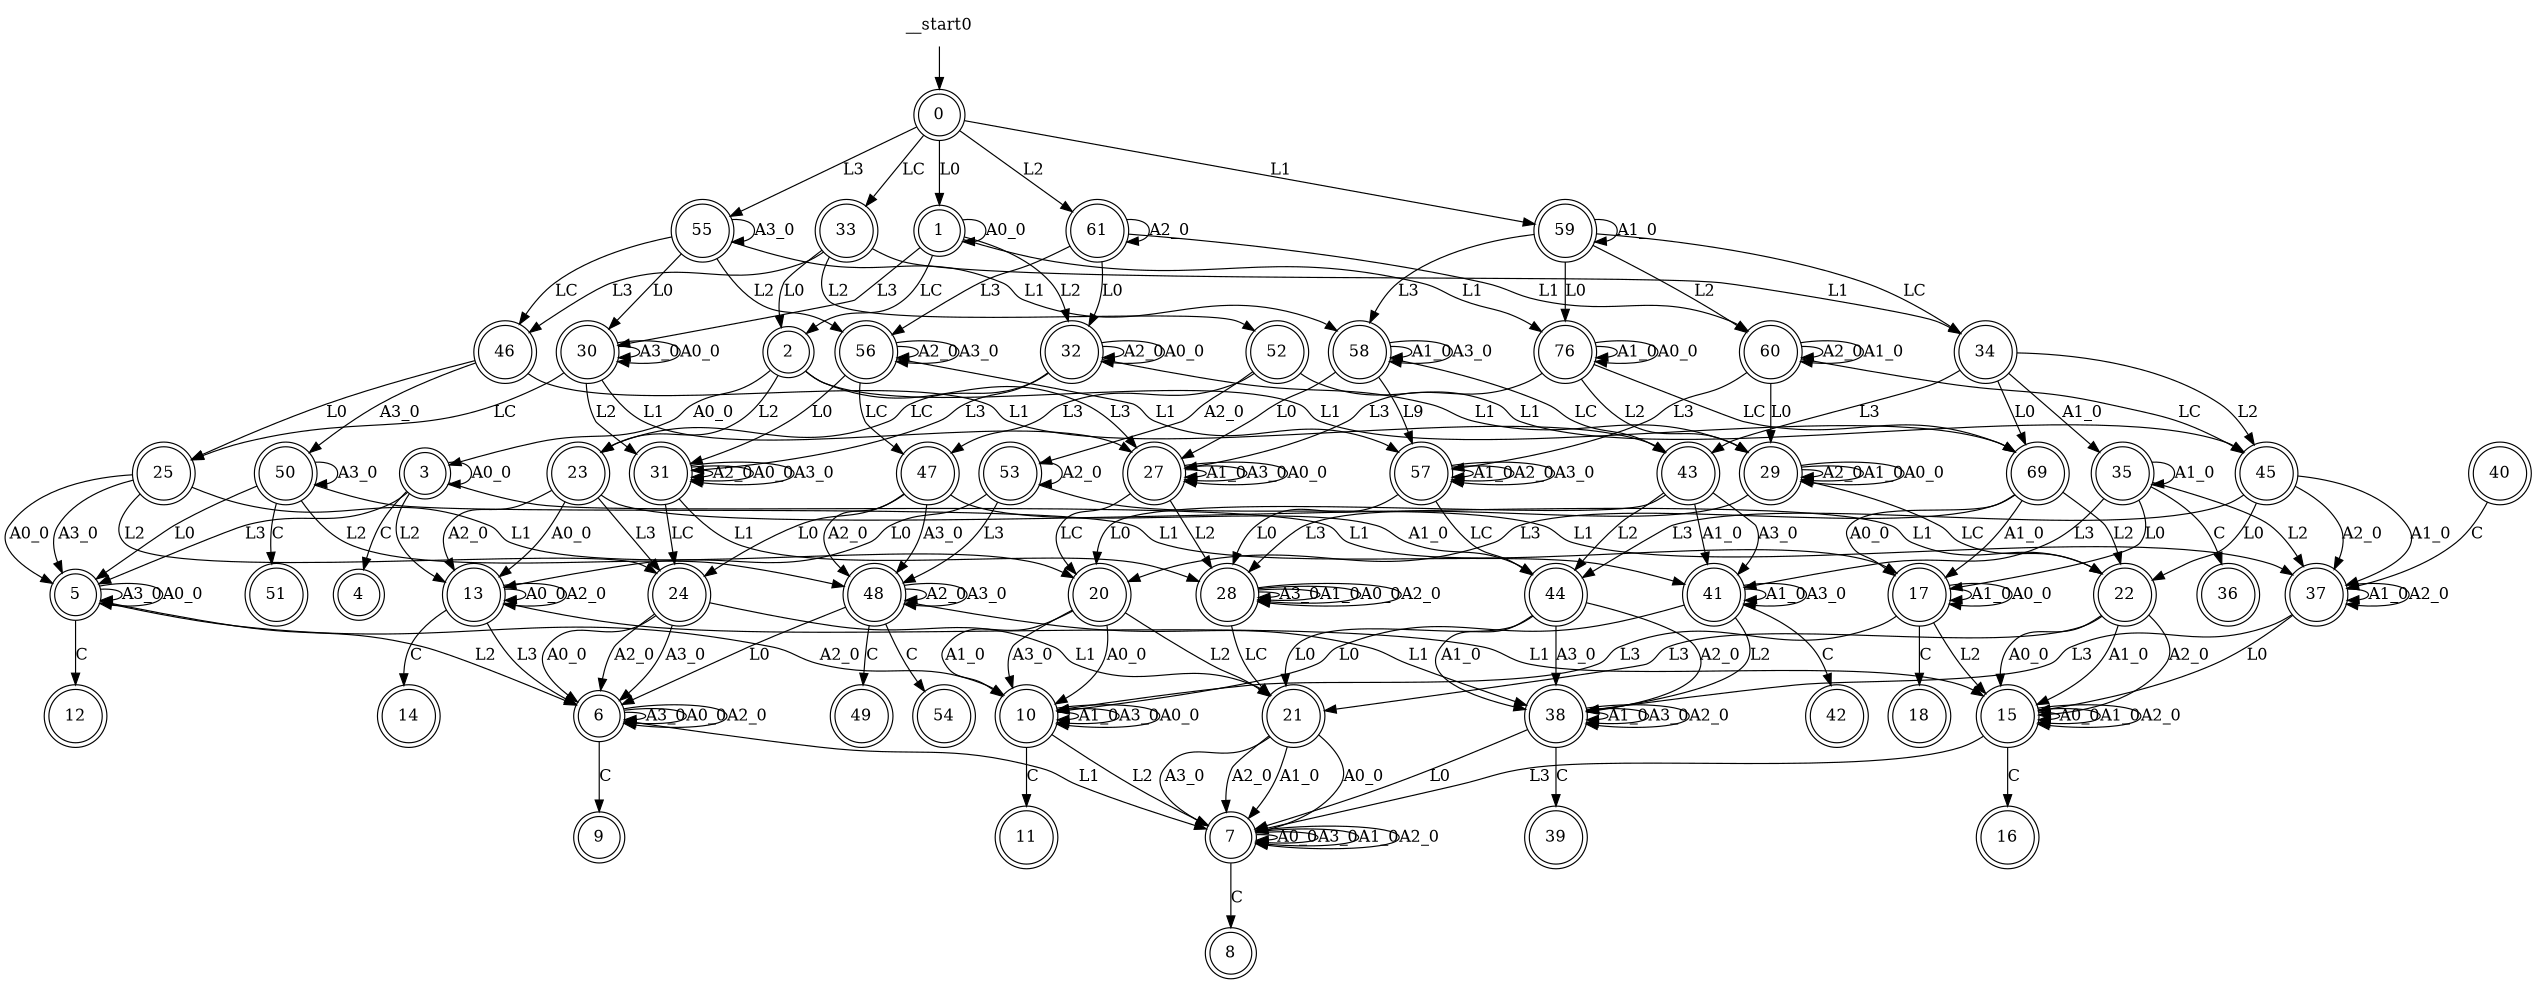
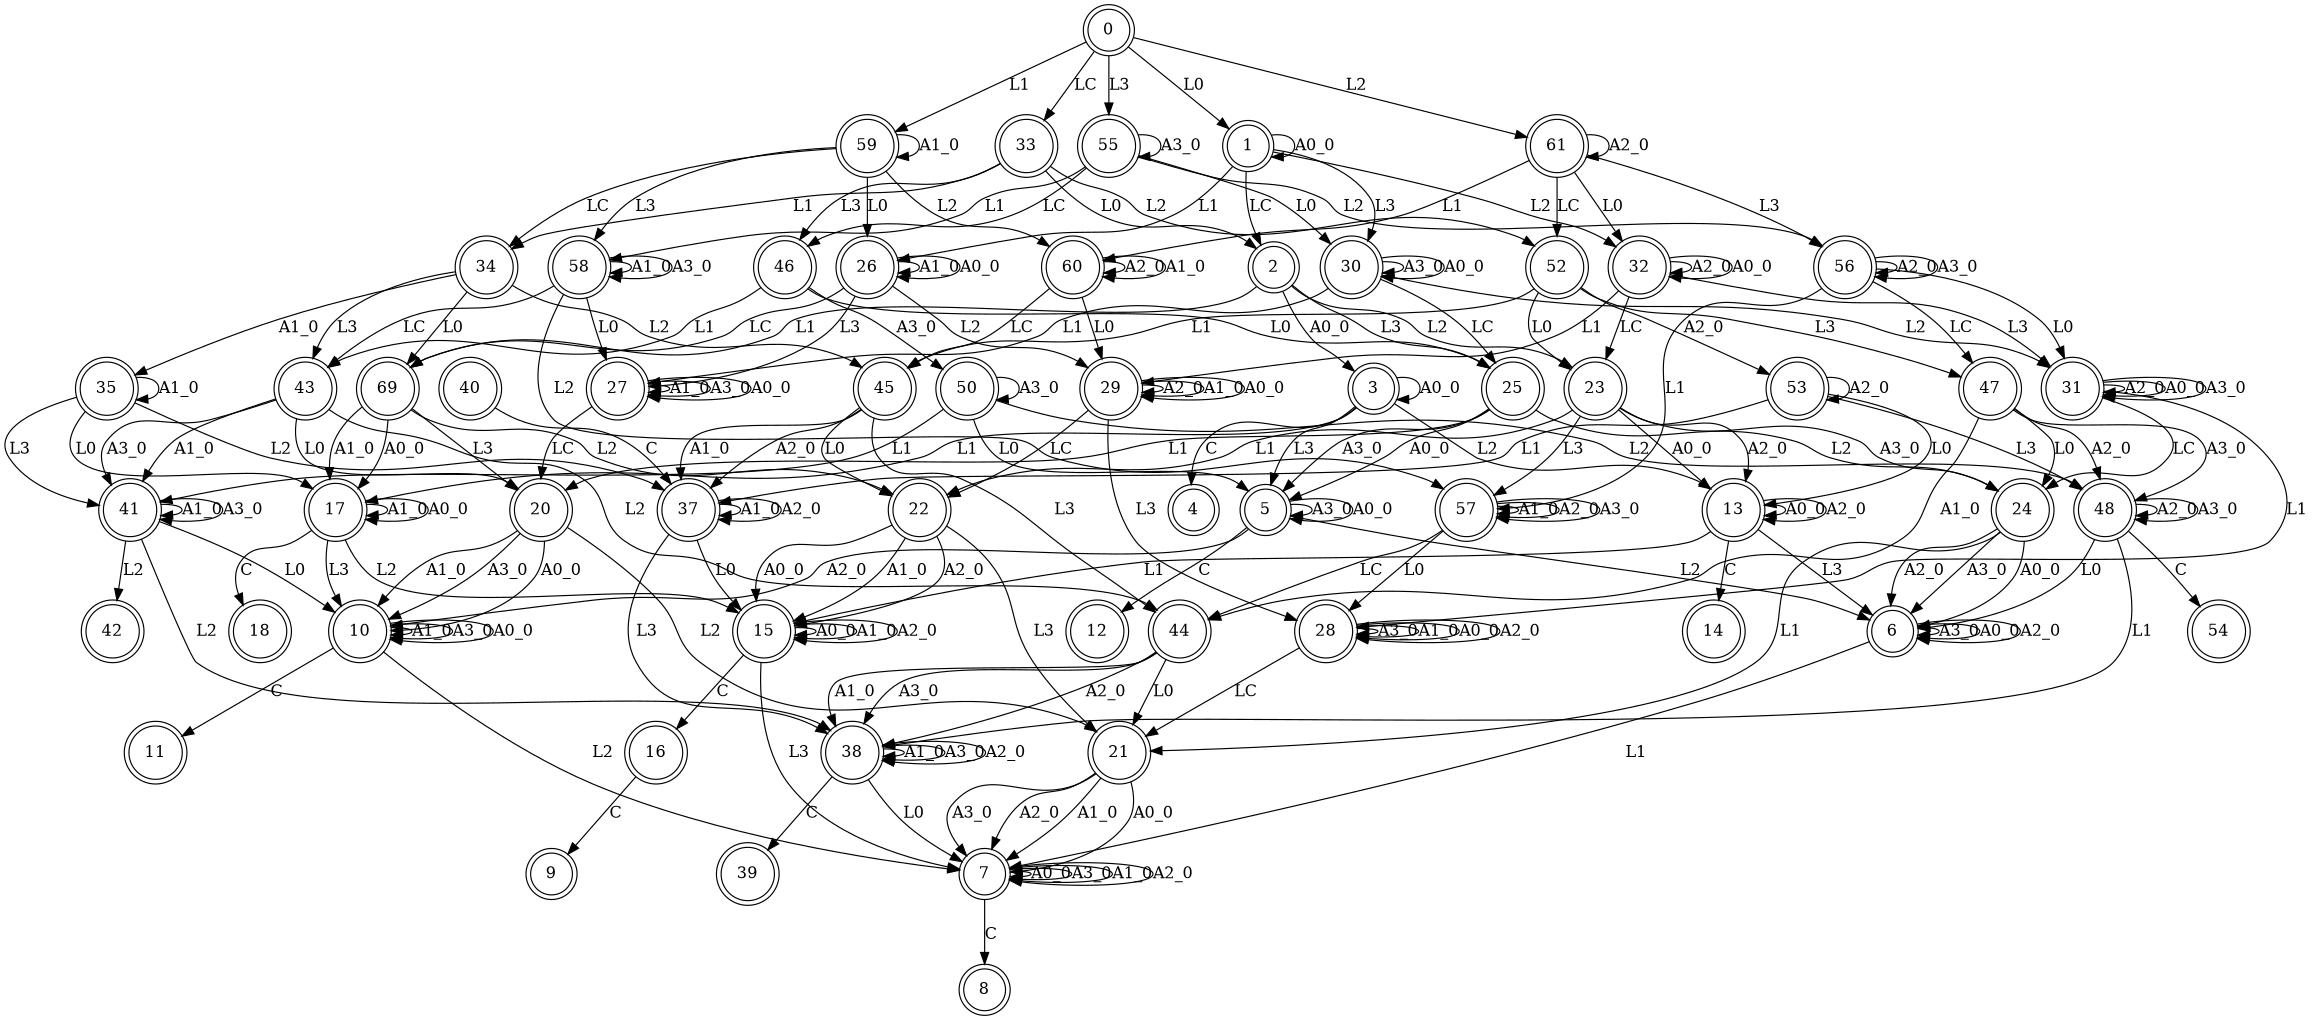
(939, 26) -> none
none -> (1557, 201)
none -> (1530, 333)
(1565, 352) -> (867, 267)
(972, 390) -> (1376, 335)
(1414, 413) -> (565, 389)
(1575, 445) -> (1548, 458)
(1188, 529) -> none
(646, 534) -> (1900, 449)
(276, 595) -> none
(2228, 595) -> none
(1828, 655) -> (134, 571)
(862, 716) -> none
(599, 771) -> (606, 811)
